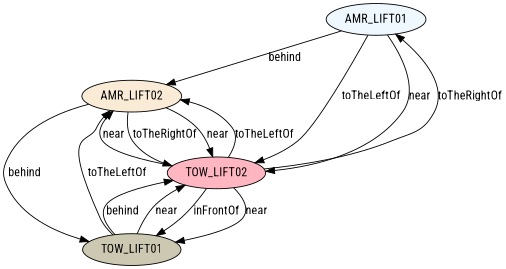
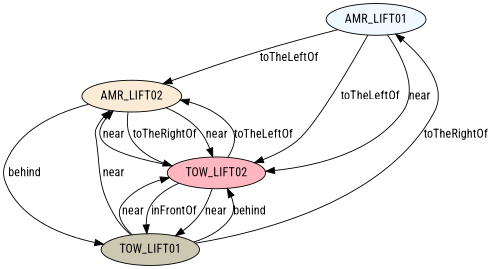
(285, 58) -> (289, 58)
(395, 140) -> (367, 182)
(117, 173) -> (114, 173)
